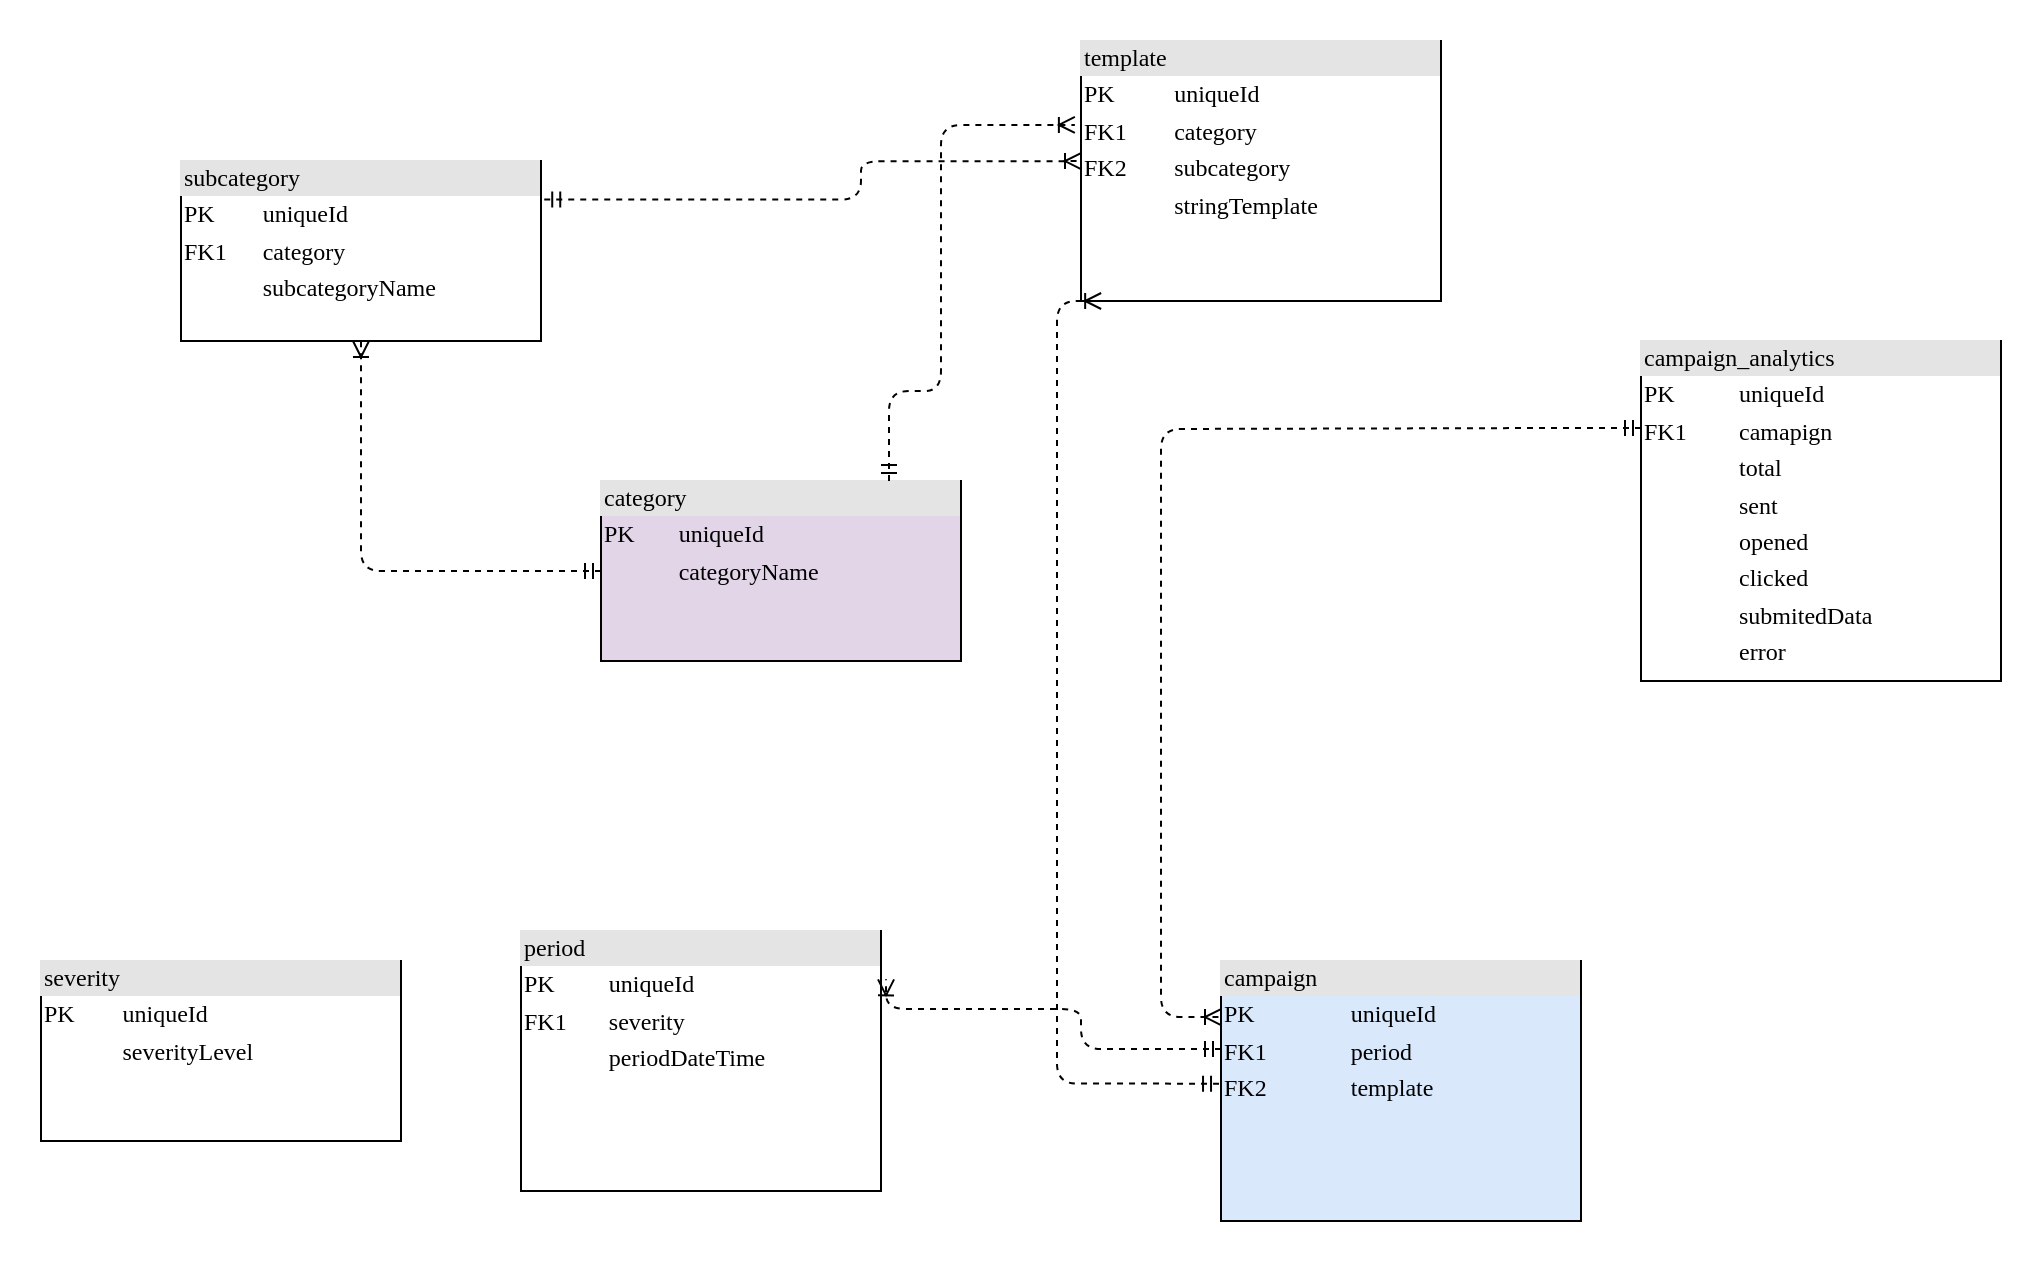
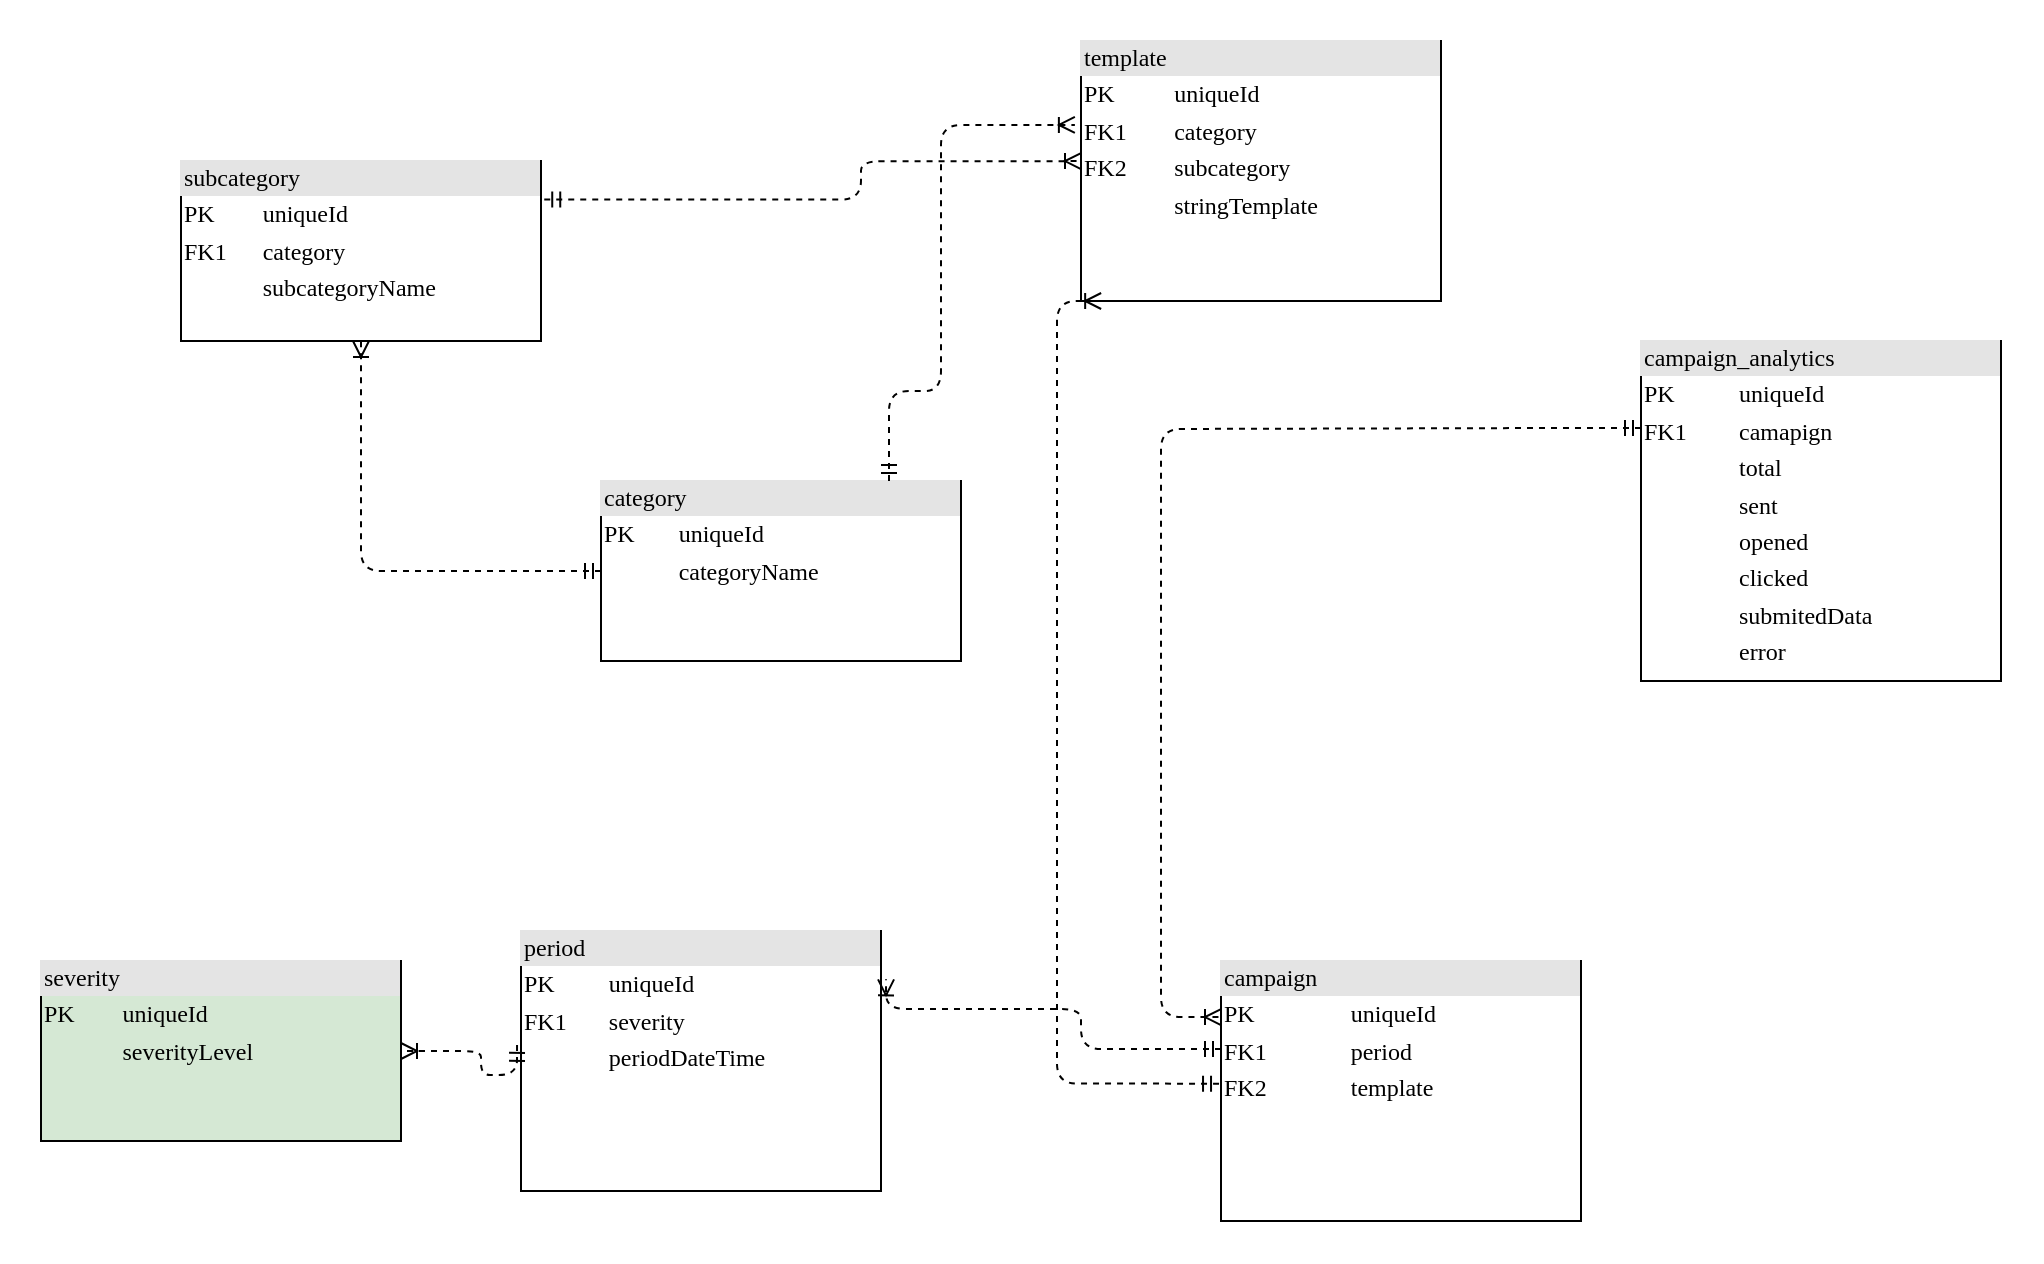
(781, 571) -> (781, 571)
(221, 1051) -> (221, 1051)
none -> (478, 1053)
(1401, 1091) -> (1401, 1091)
